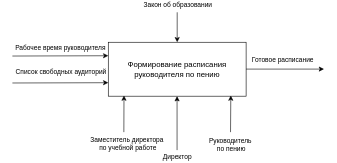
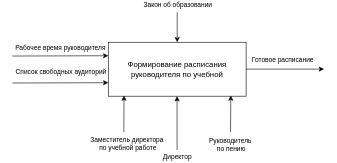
(177, 69) -> (177, 69)
